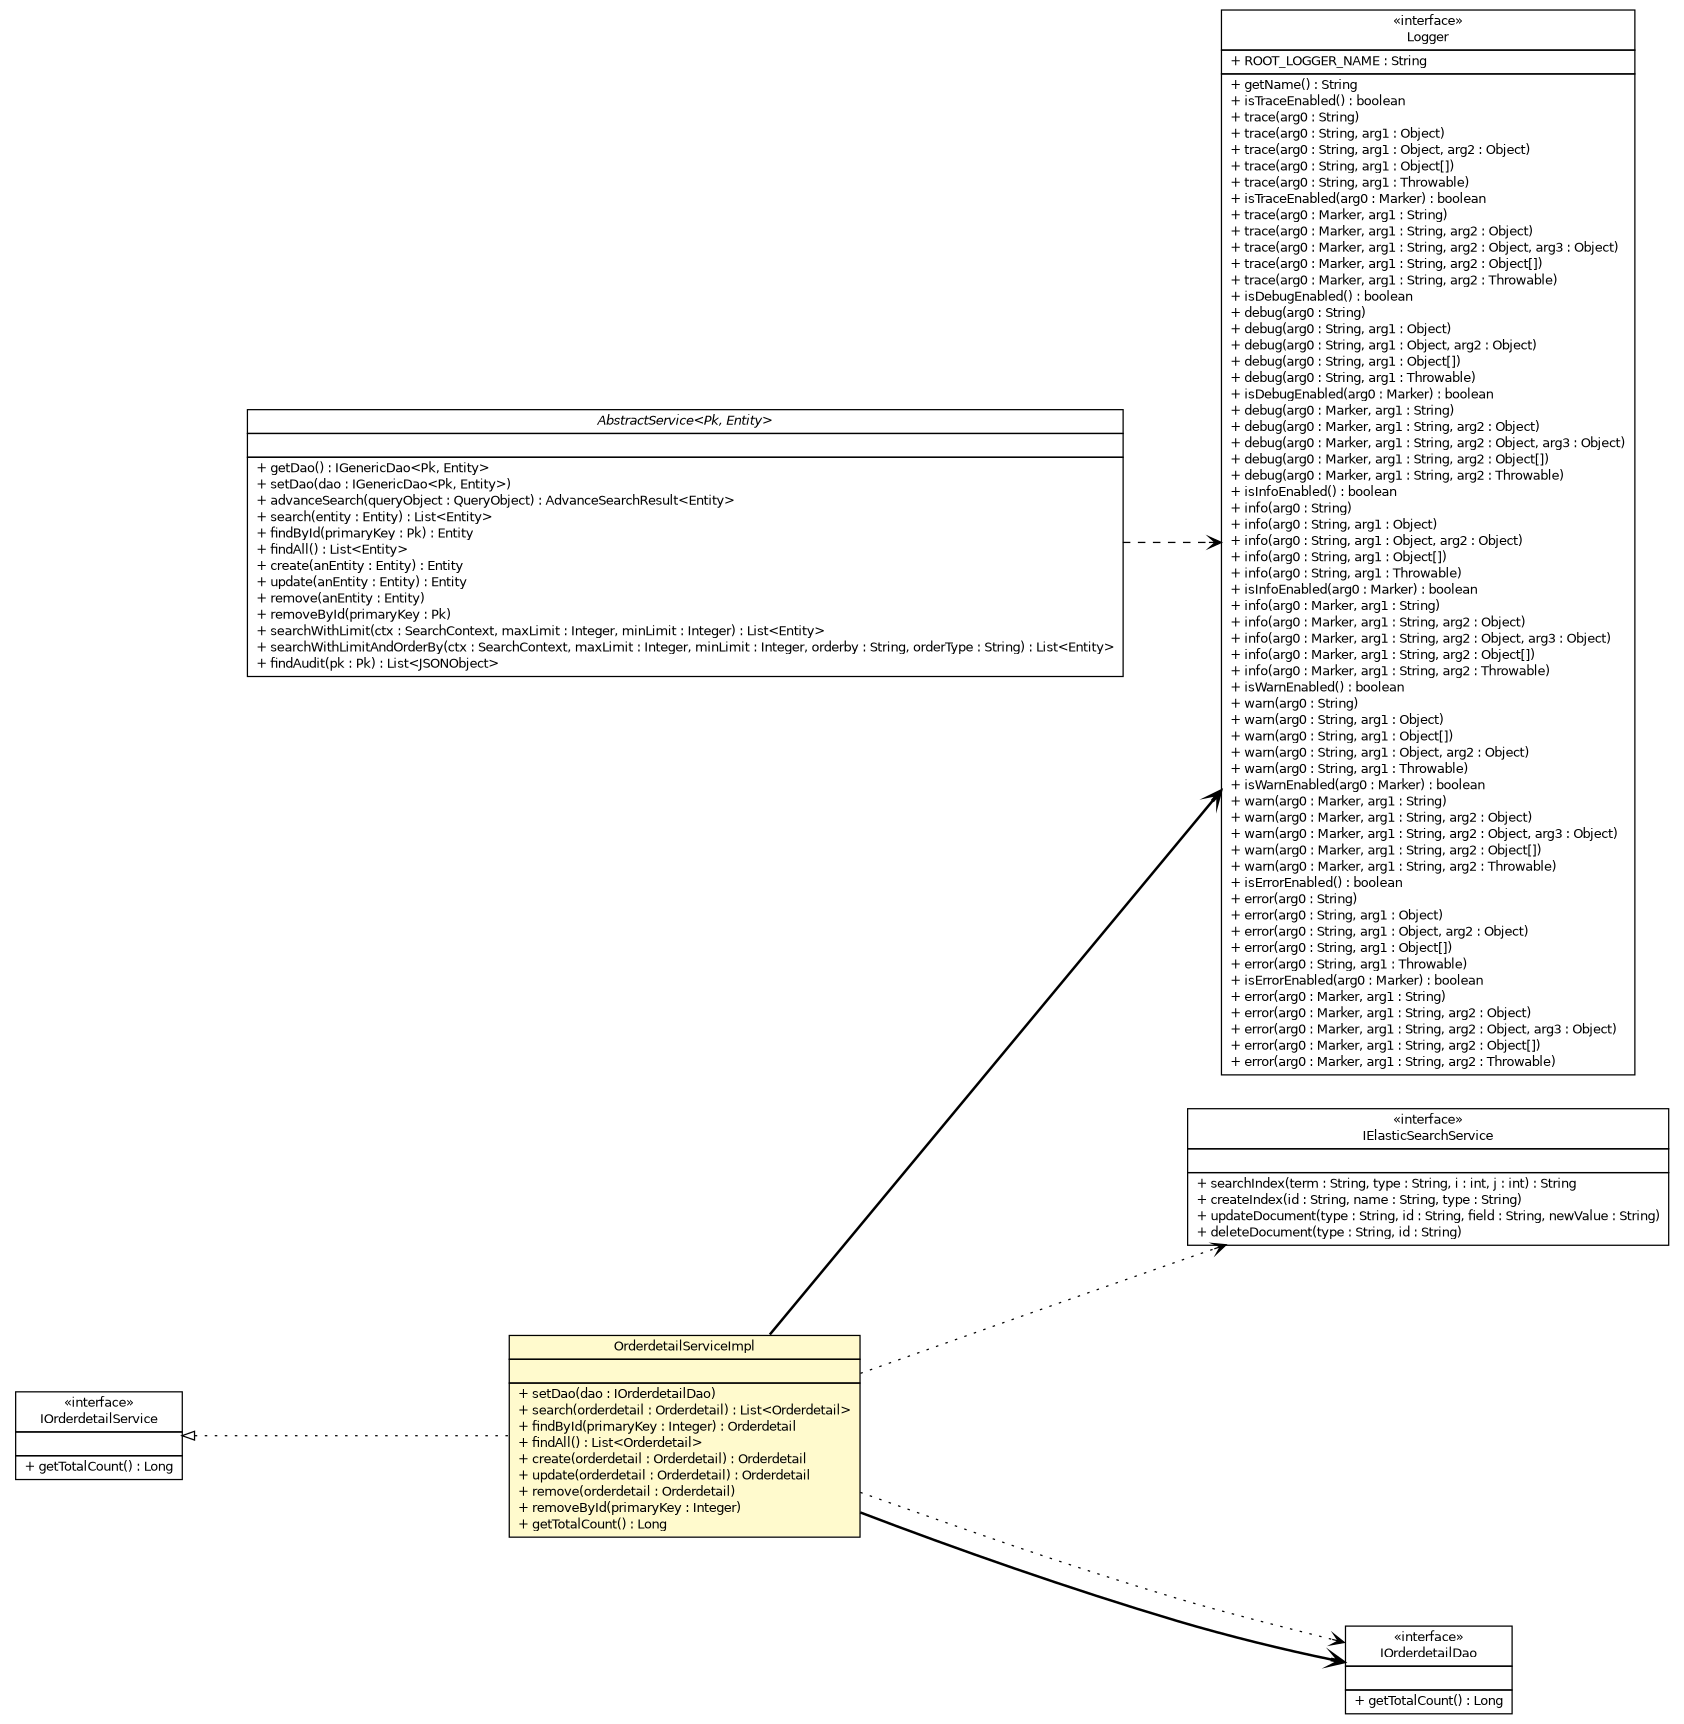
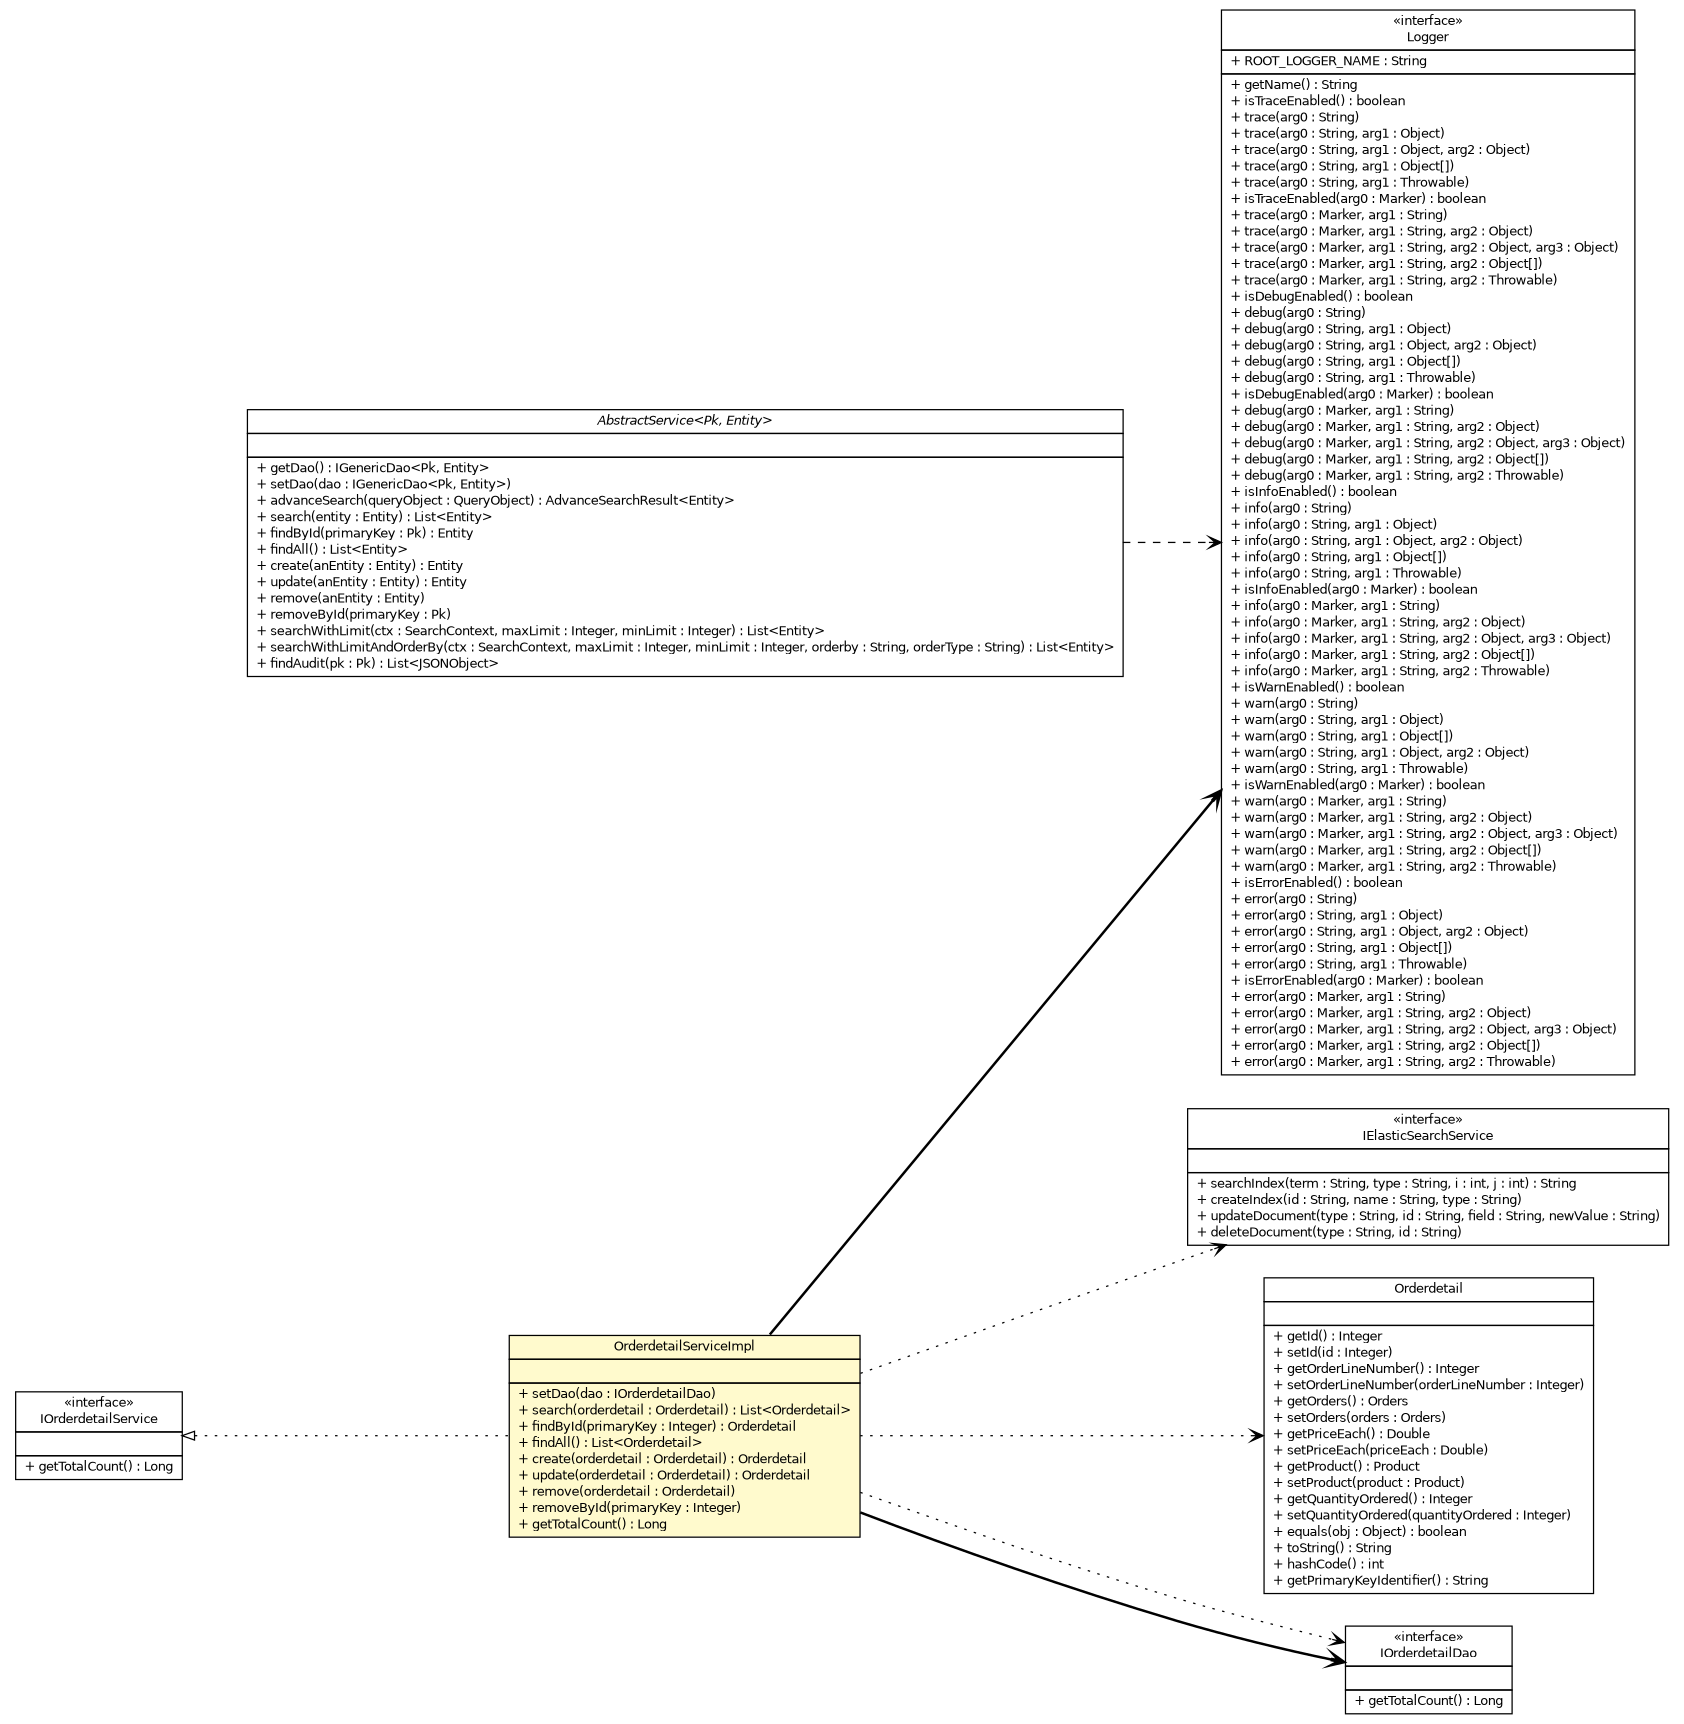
none -> (1428, 1436)
